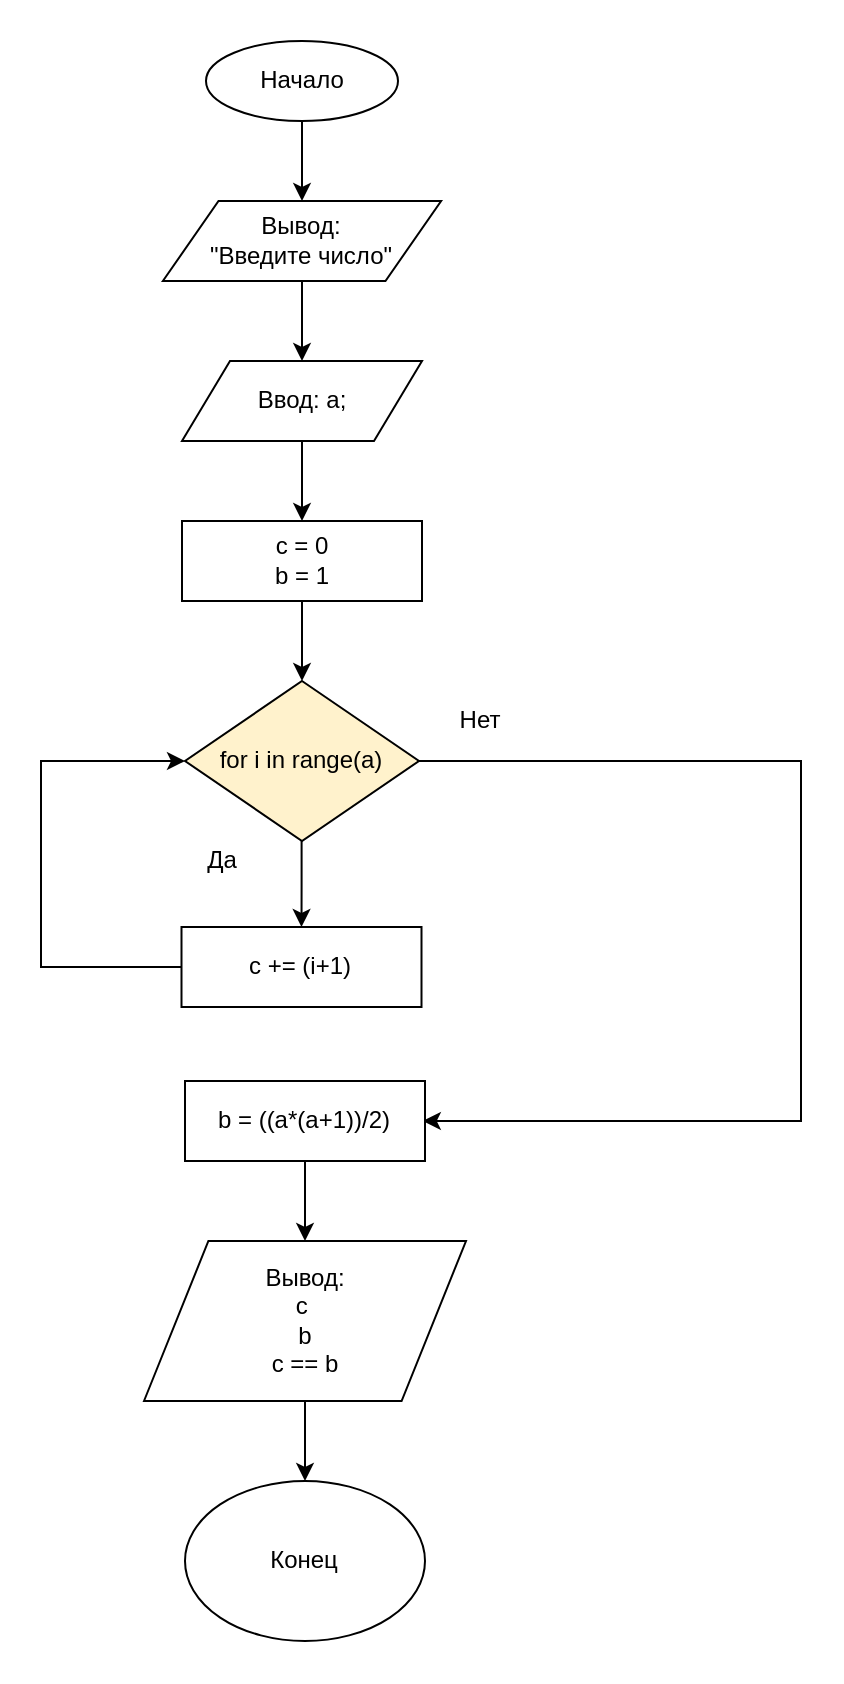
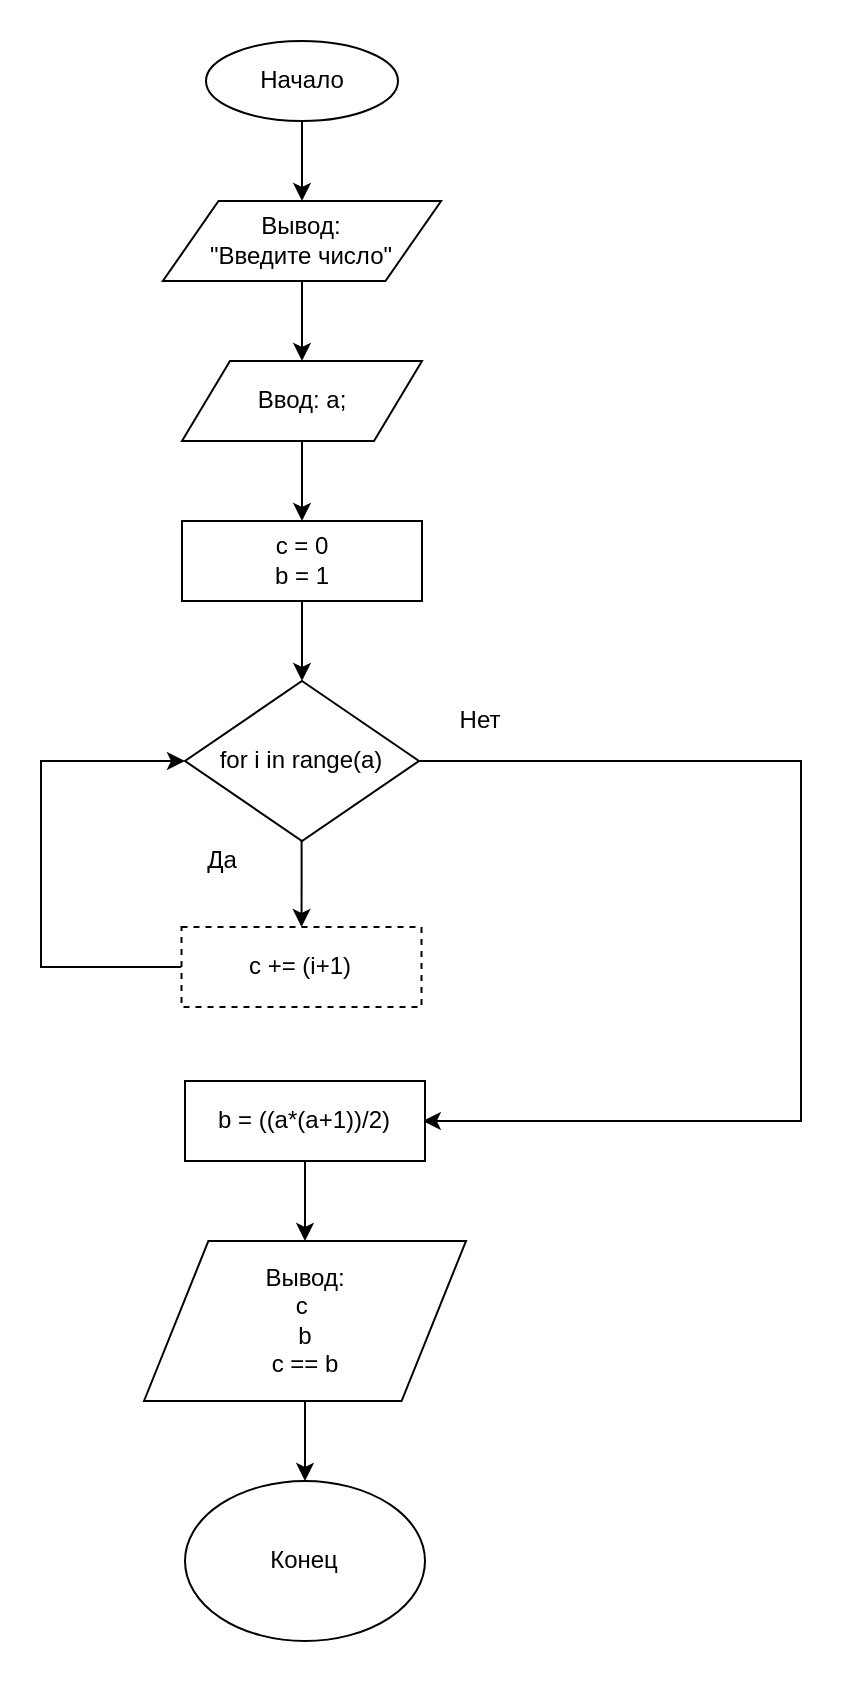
(302, 761) -> (302, 761)
(302, 967) -> (302, 967)
